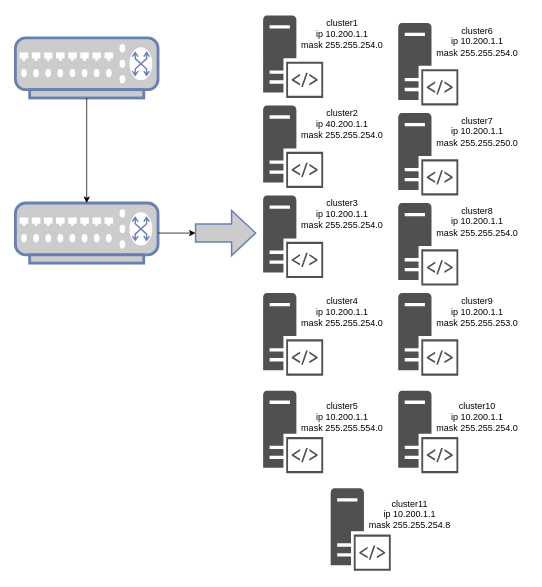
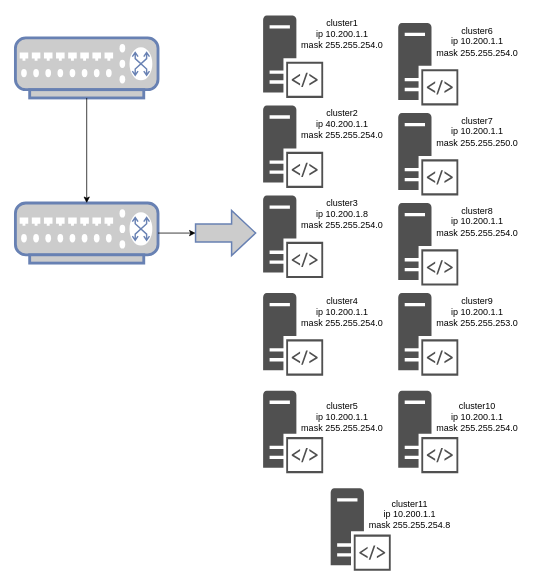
(342, 214) -> (342, 214)
(342, 417) -> (342, 417)
